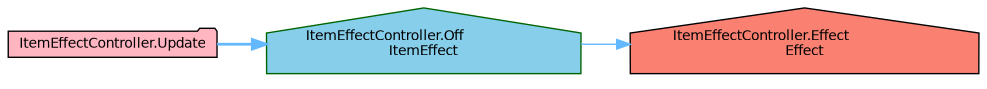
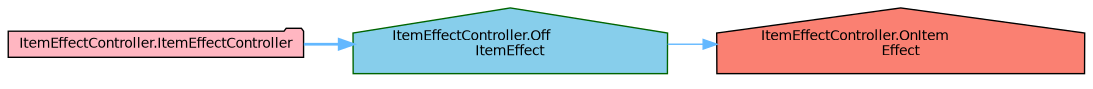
(113, 44) -> (156, 44)
(805, 44) -> (901, 44)
